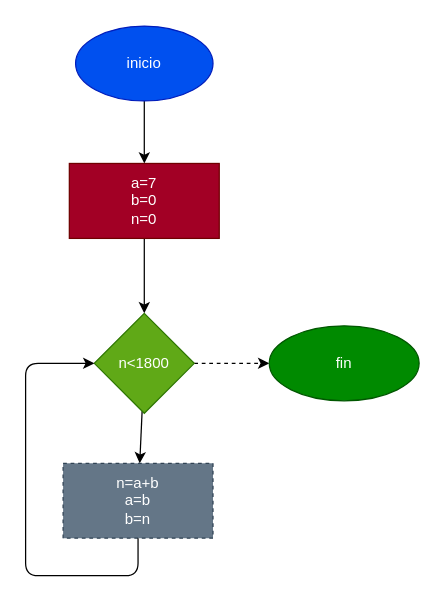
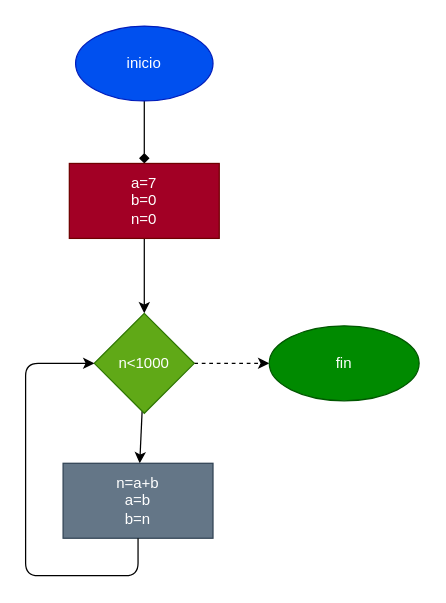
(144, 153) -> (144, 152)
(144, 363) -> (144, 363)
(138, 501) -> (138, 501)
